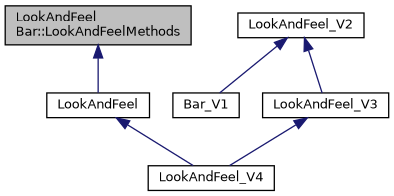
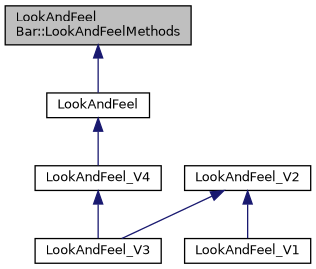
(206, 105) -> (248, 251)
(263, 145) -> (98, 221)
